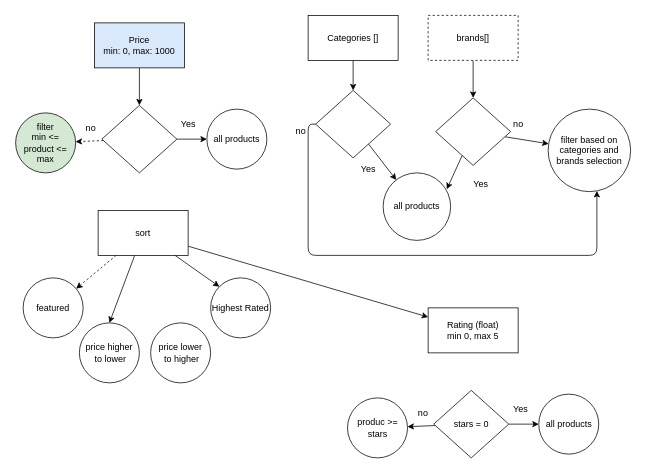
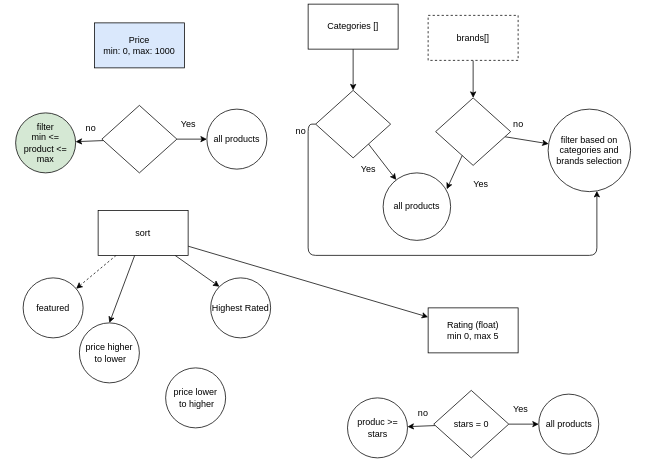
(353, 38) -> (353, 27)
(139, 84) -> none
(91, 141) -> (91, 141)
(180, 353) -> (195, 398)
